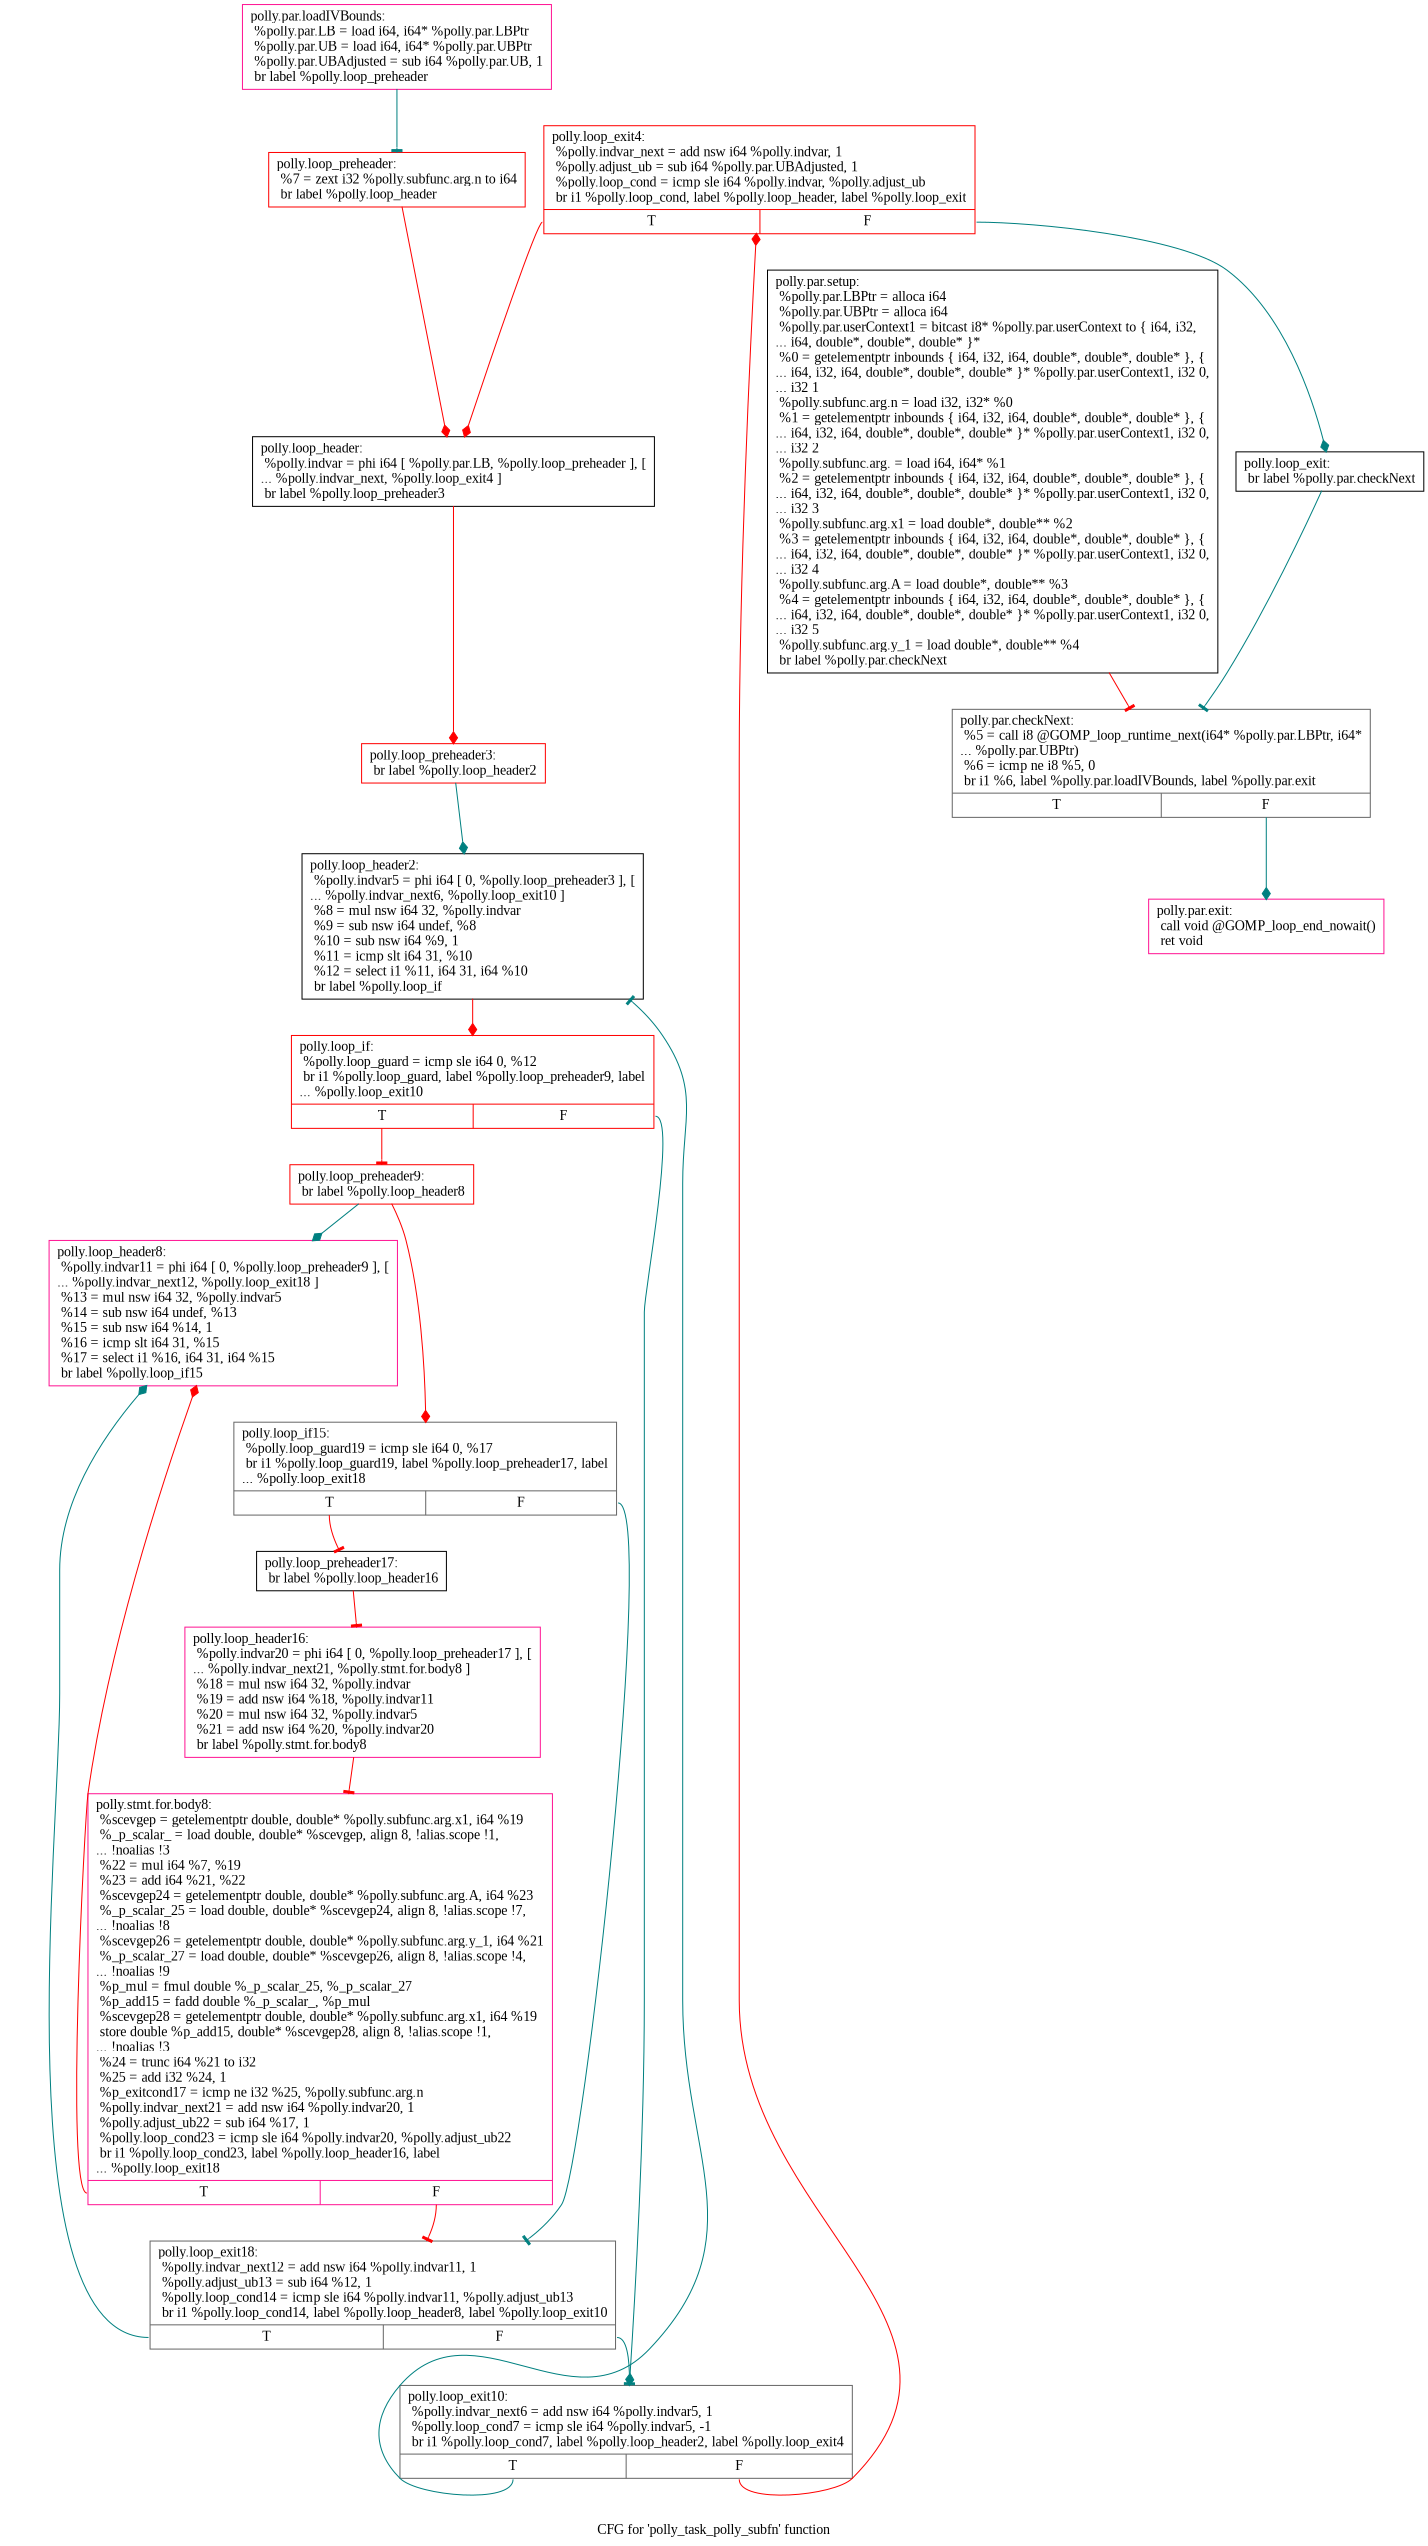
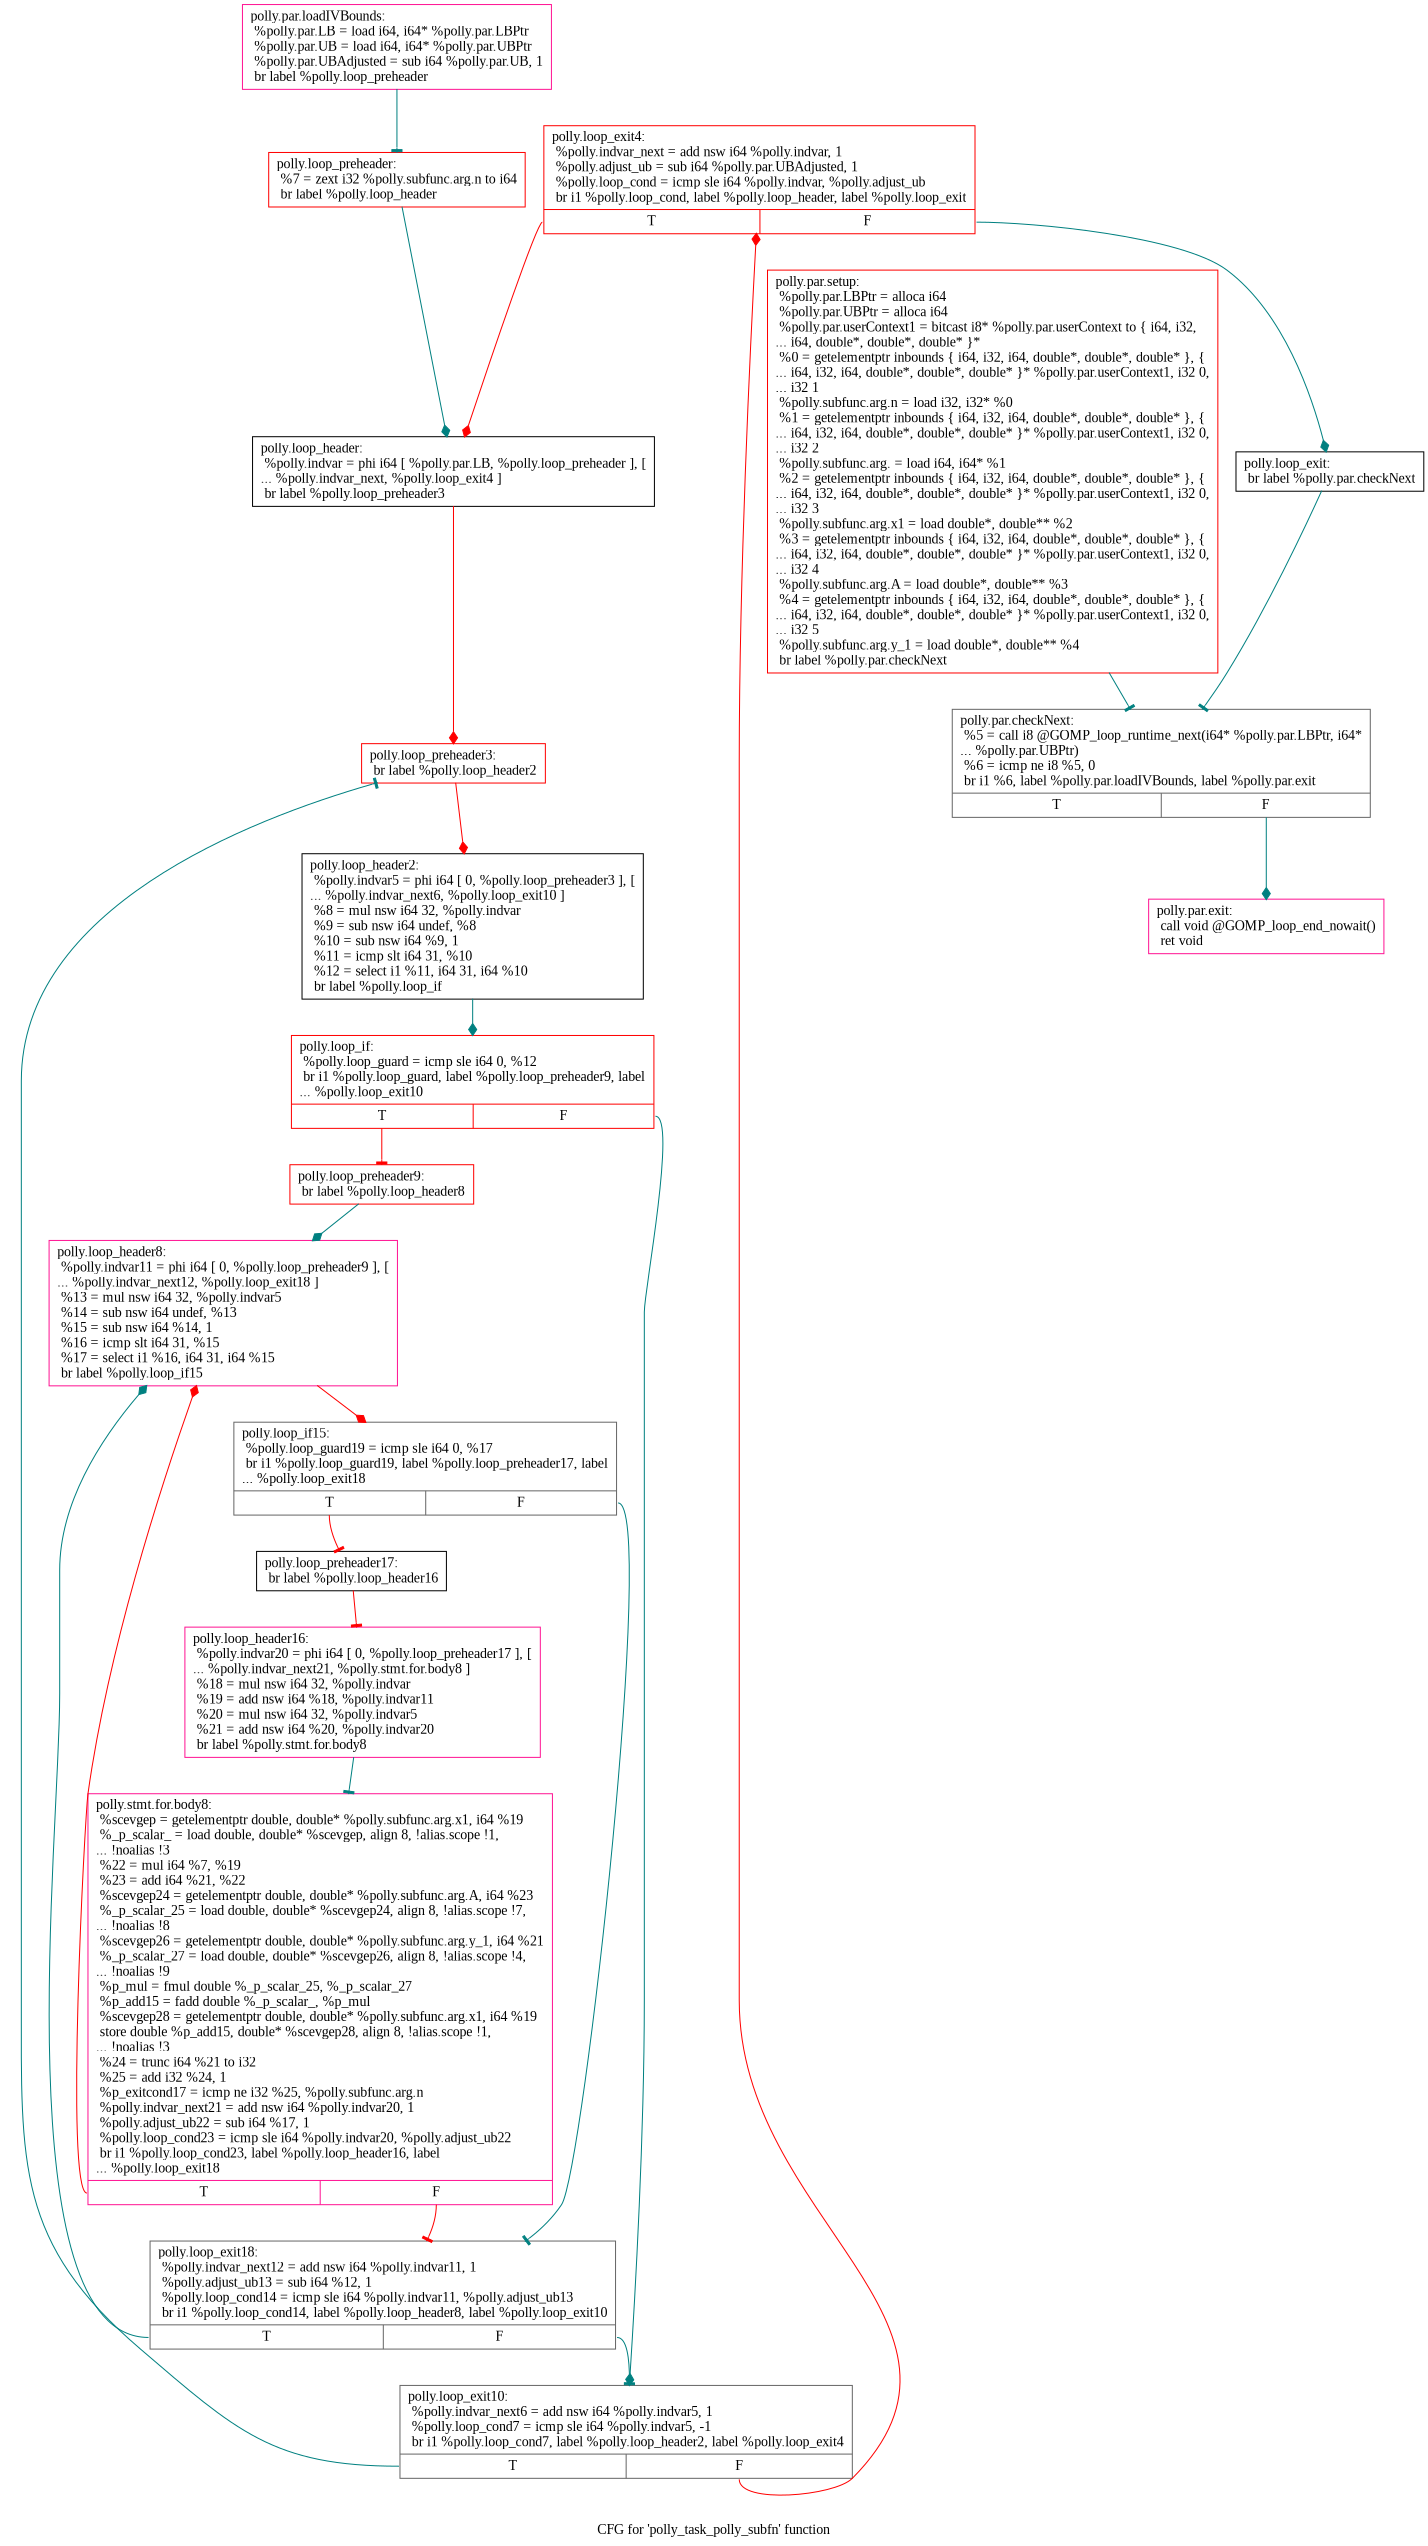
(423, 316) -> (423, 316)
(993, 472) -> (993, 472)
(1119, 689) -> (1119, 689)
(459, 812) -> (459, 812)
(473, 1011) -> (473, 1011)
(418, 1305) -> (337, 1400)
(352, 1773) -> (352, 1773)
(683, 1923) -> (21, 1635)
